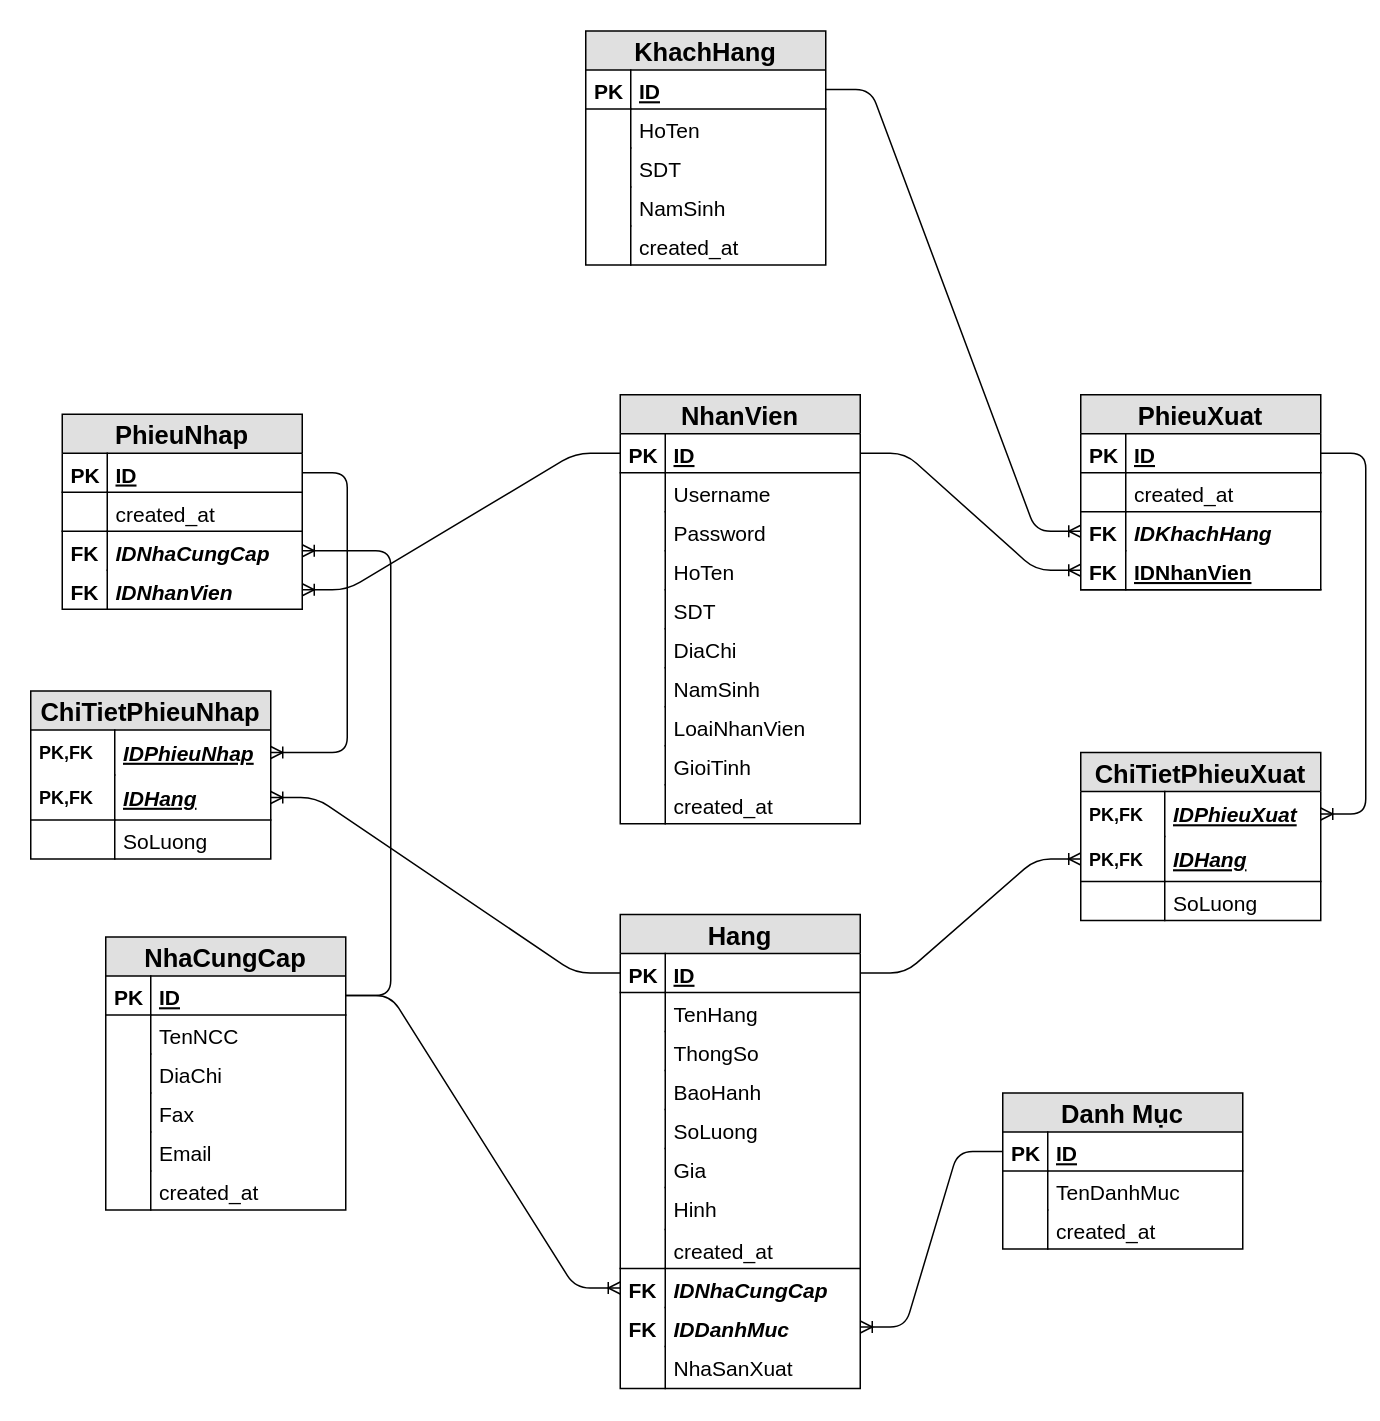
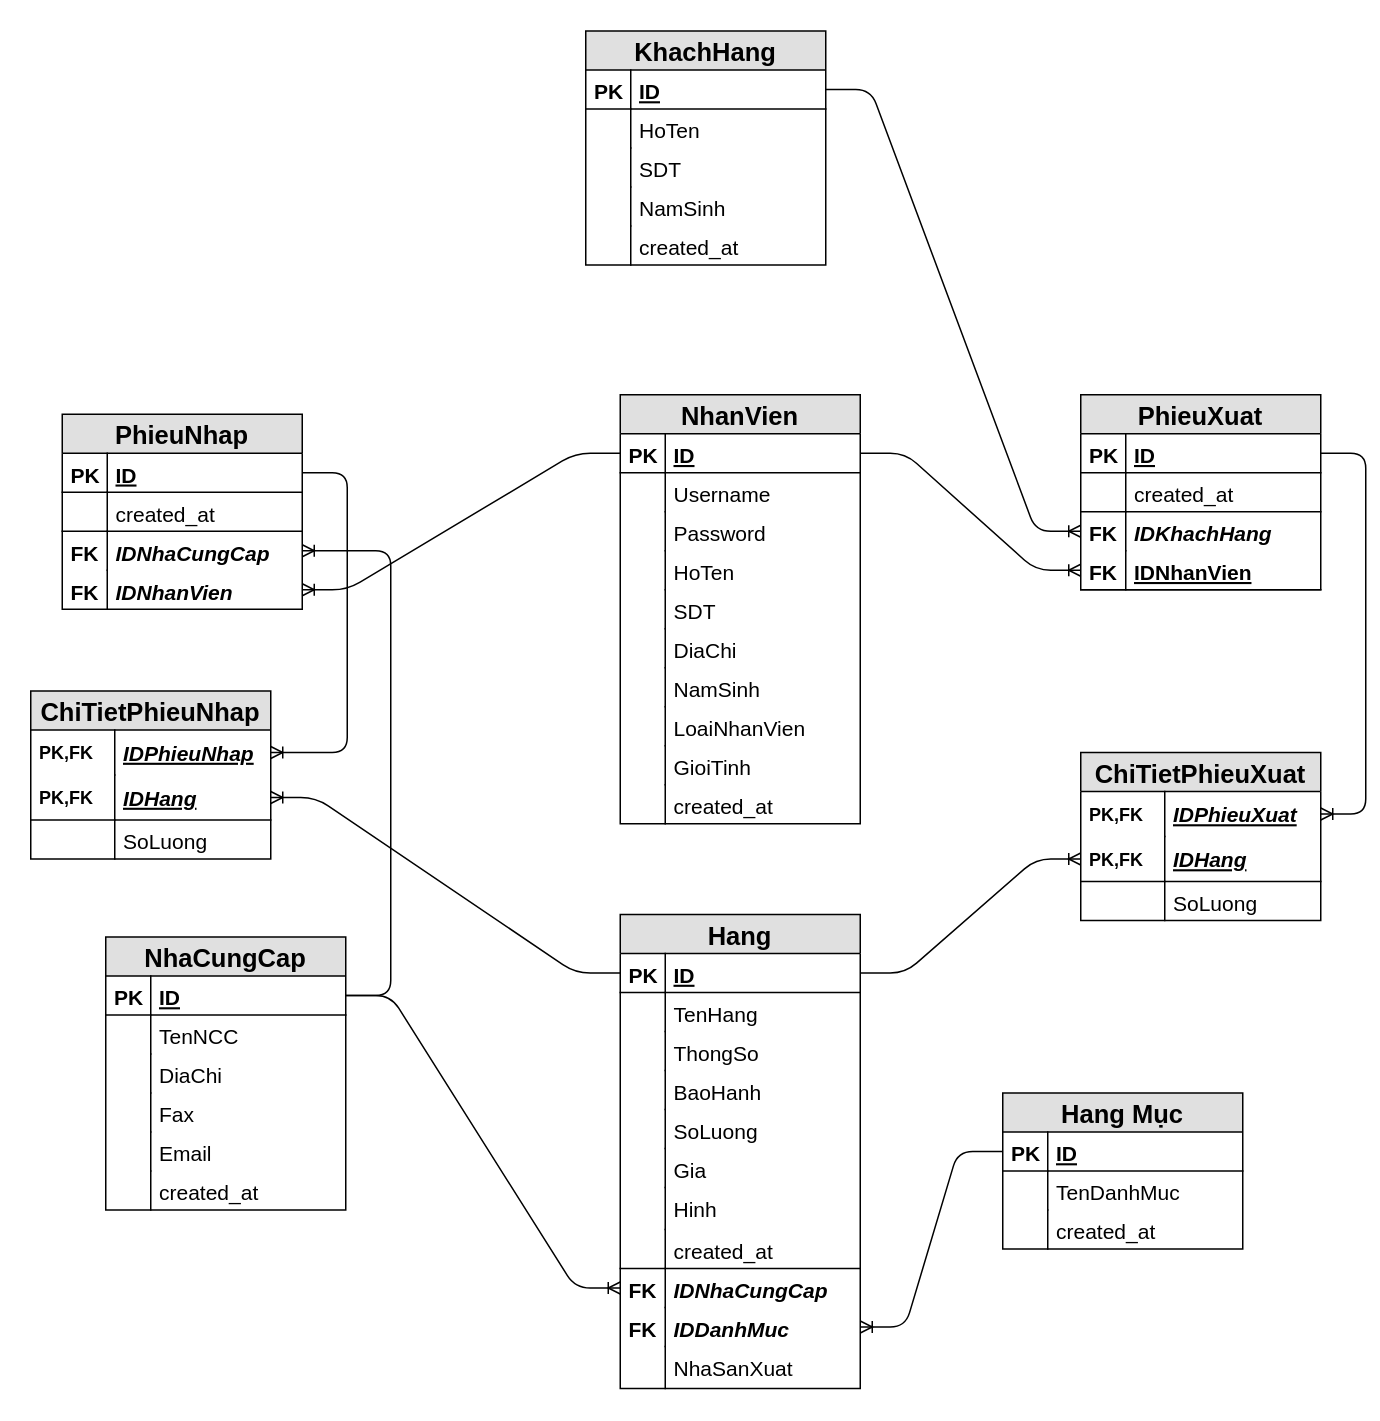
(1122, 1114) -> (1122, 1114)
